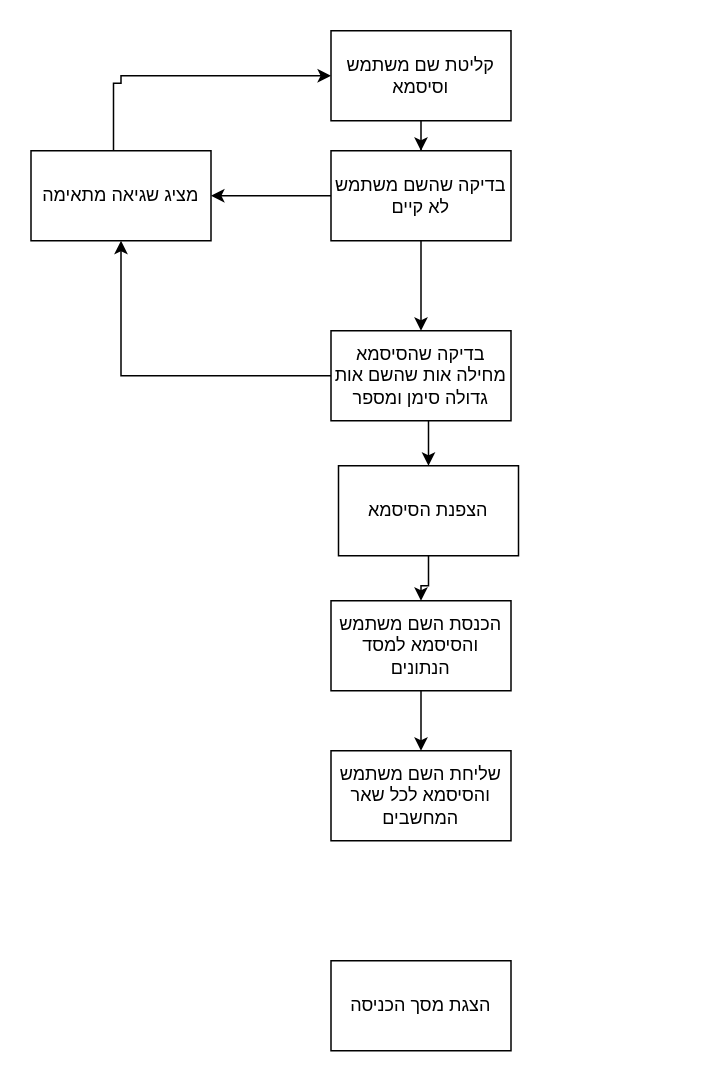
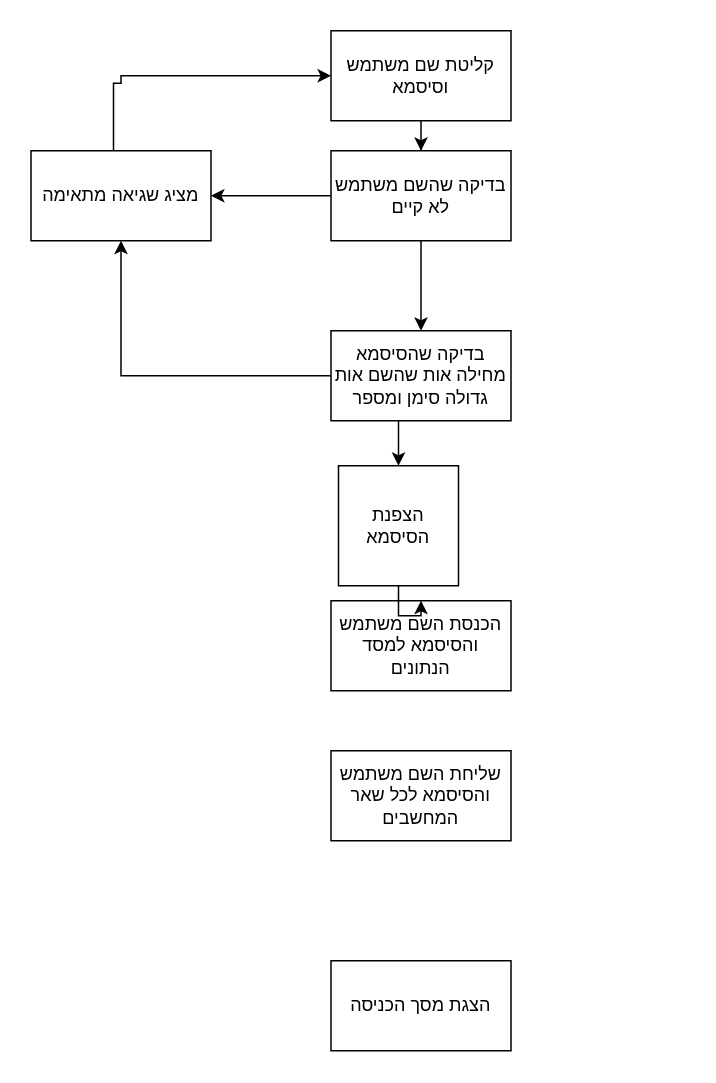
(428, 511) -> (398, 526)
(421, 716) -> none
